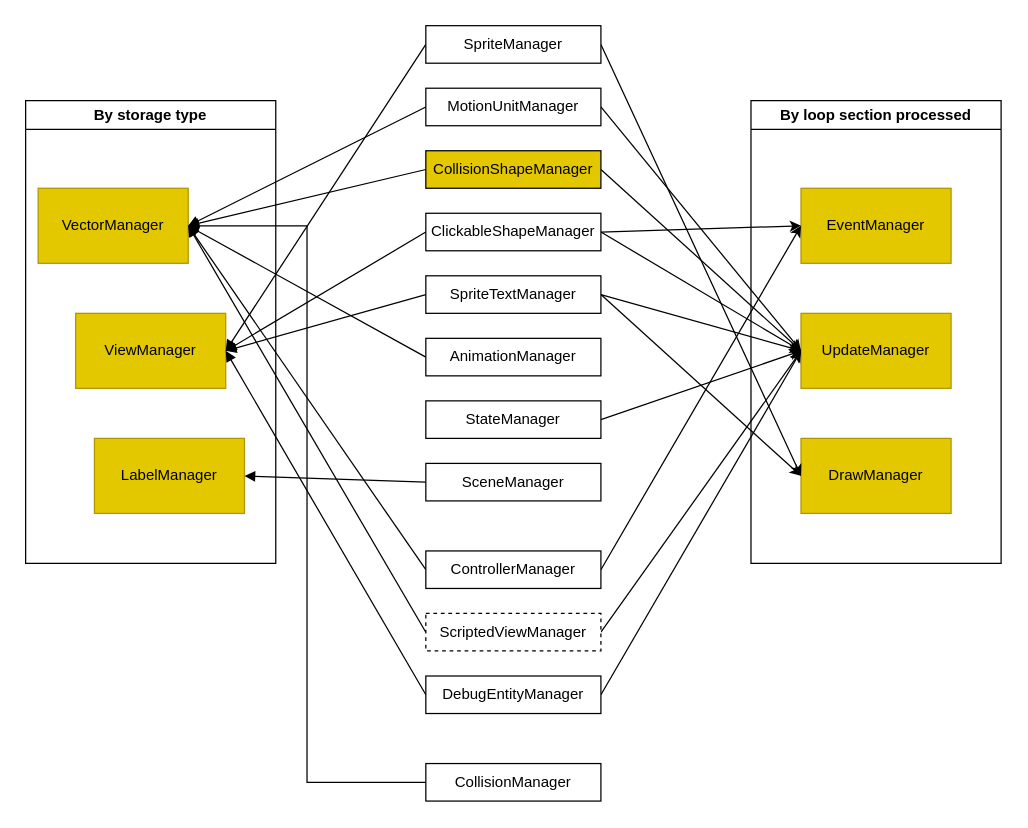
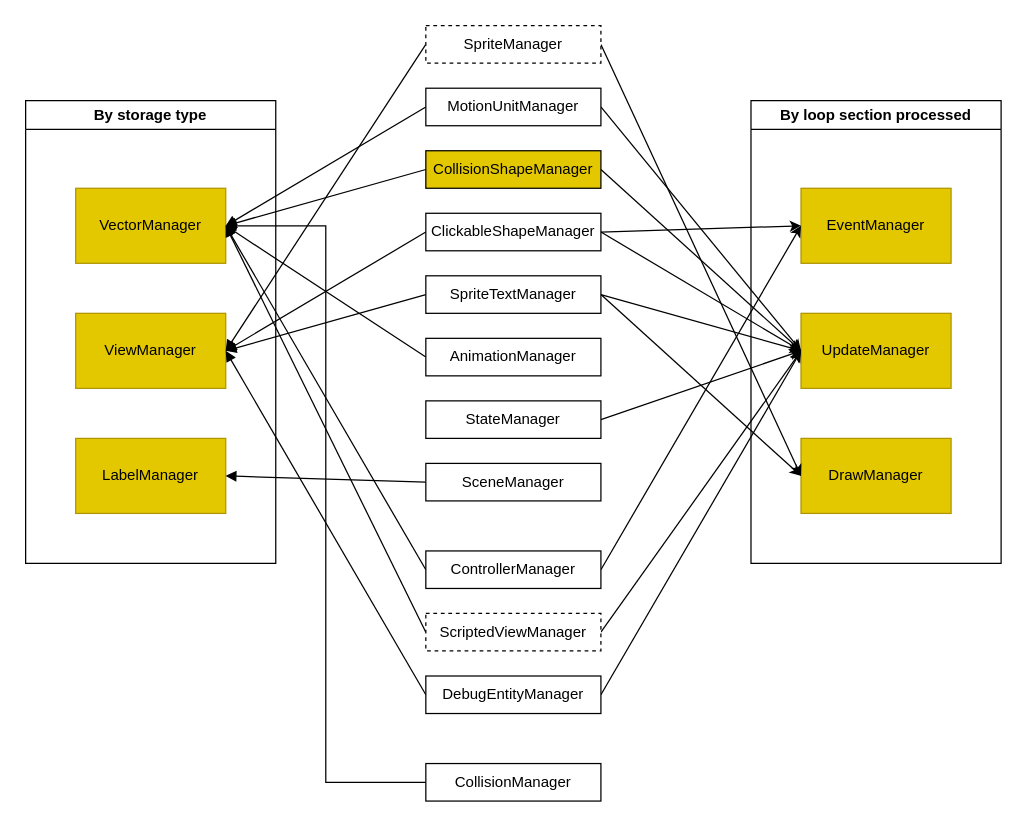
(513, 44) -> (513, 44)
(113, 226) -> (151, 226)
(169, 476) -> (151, 476)
